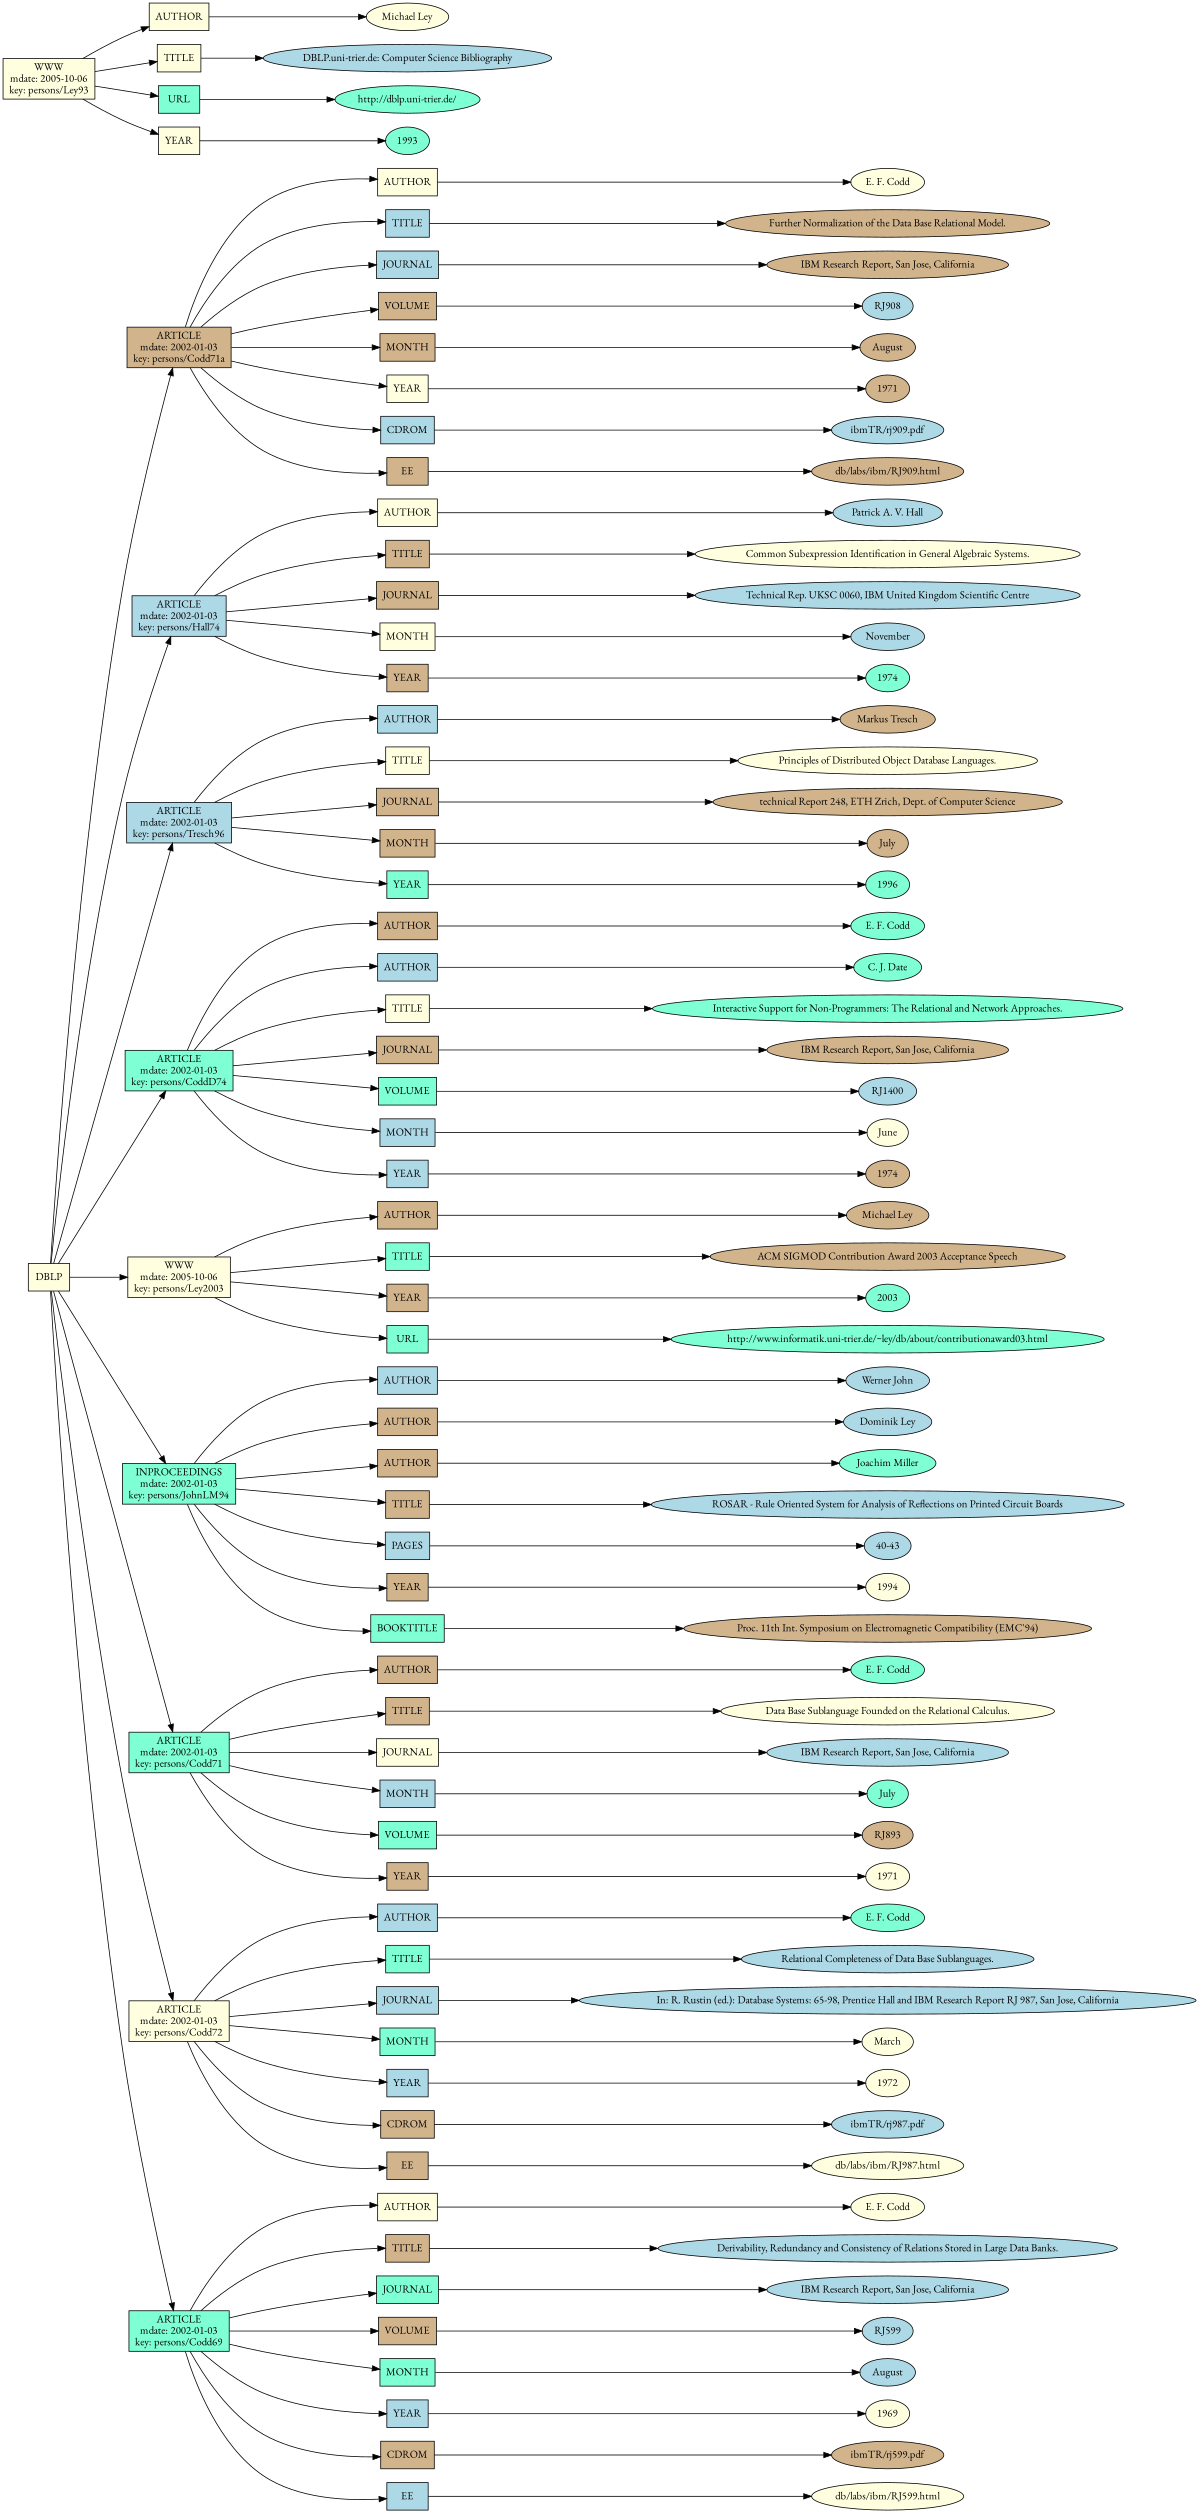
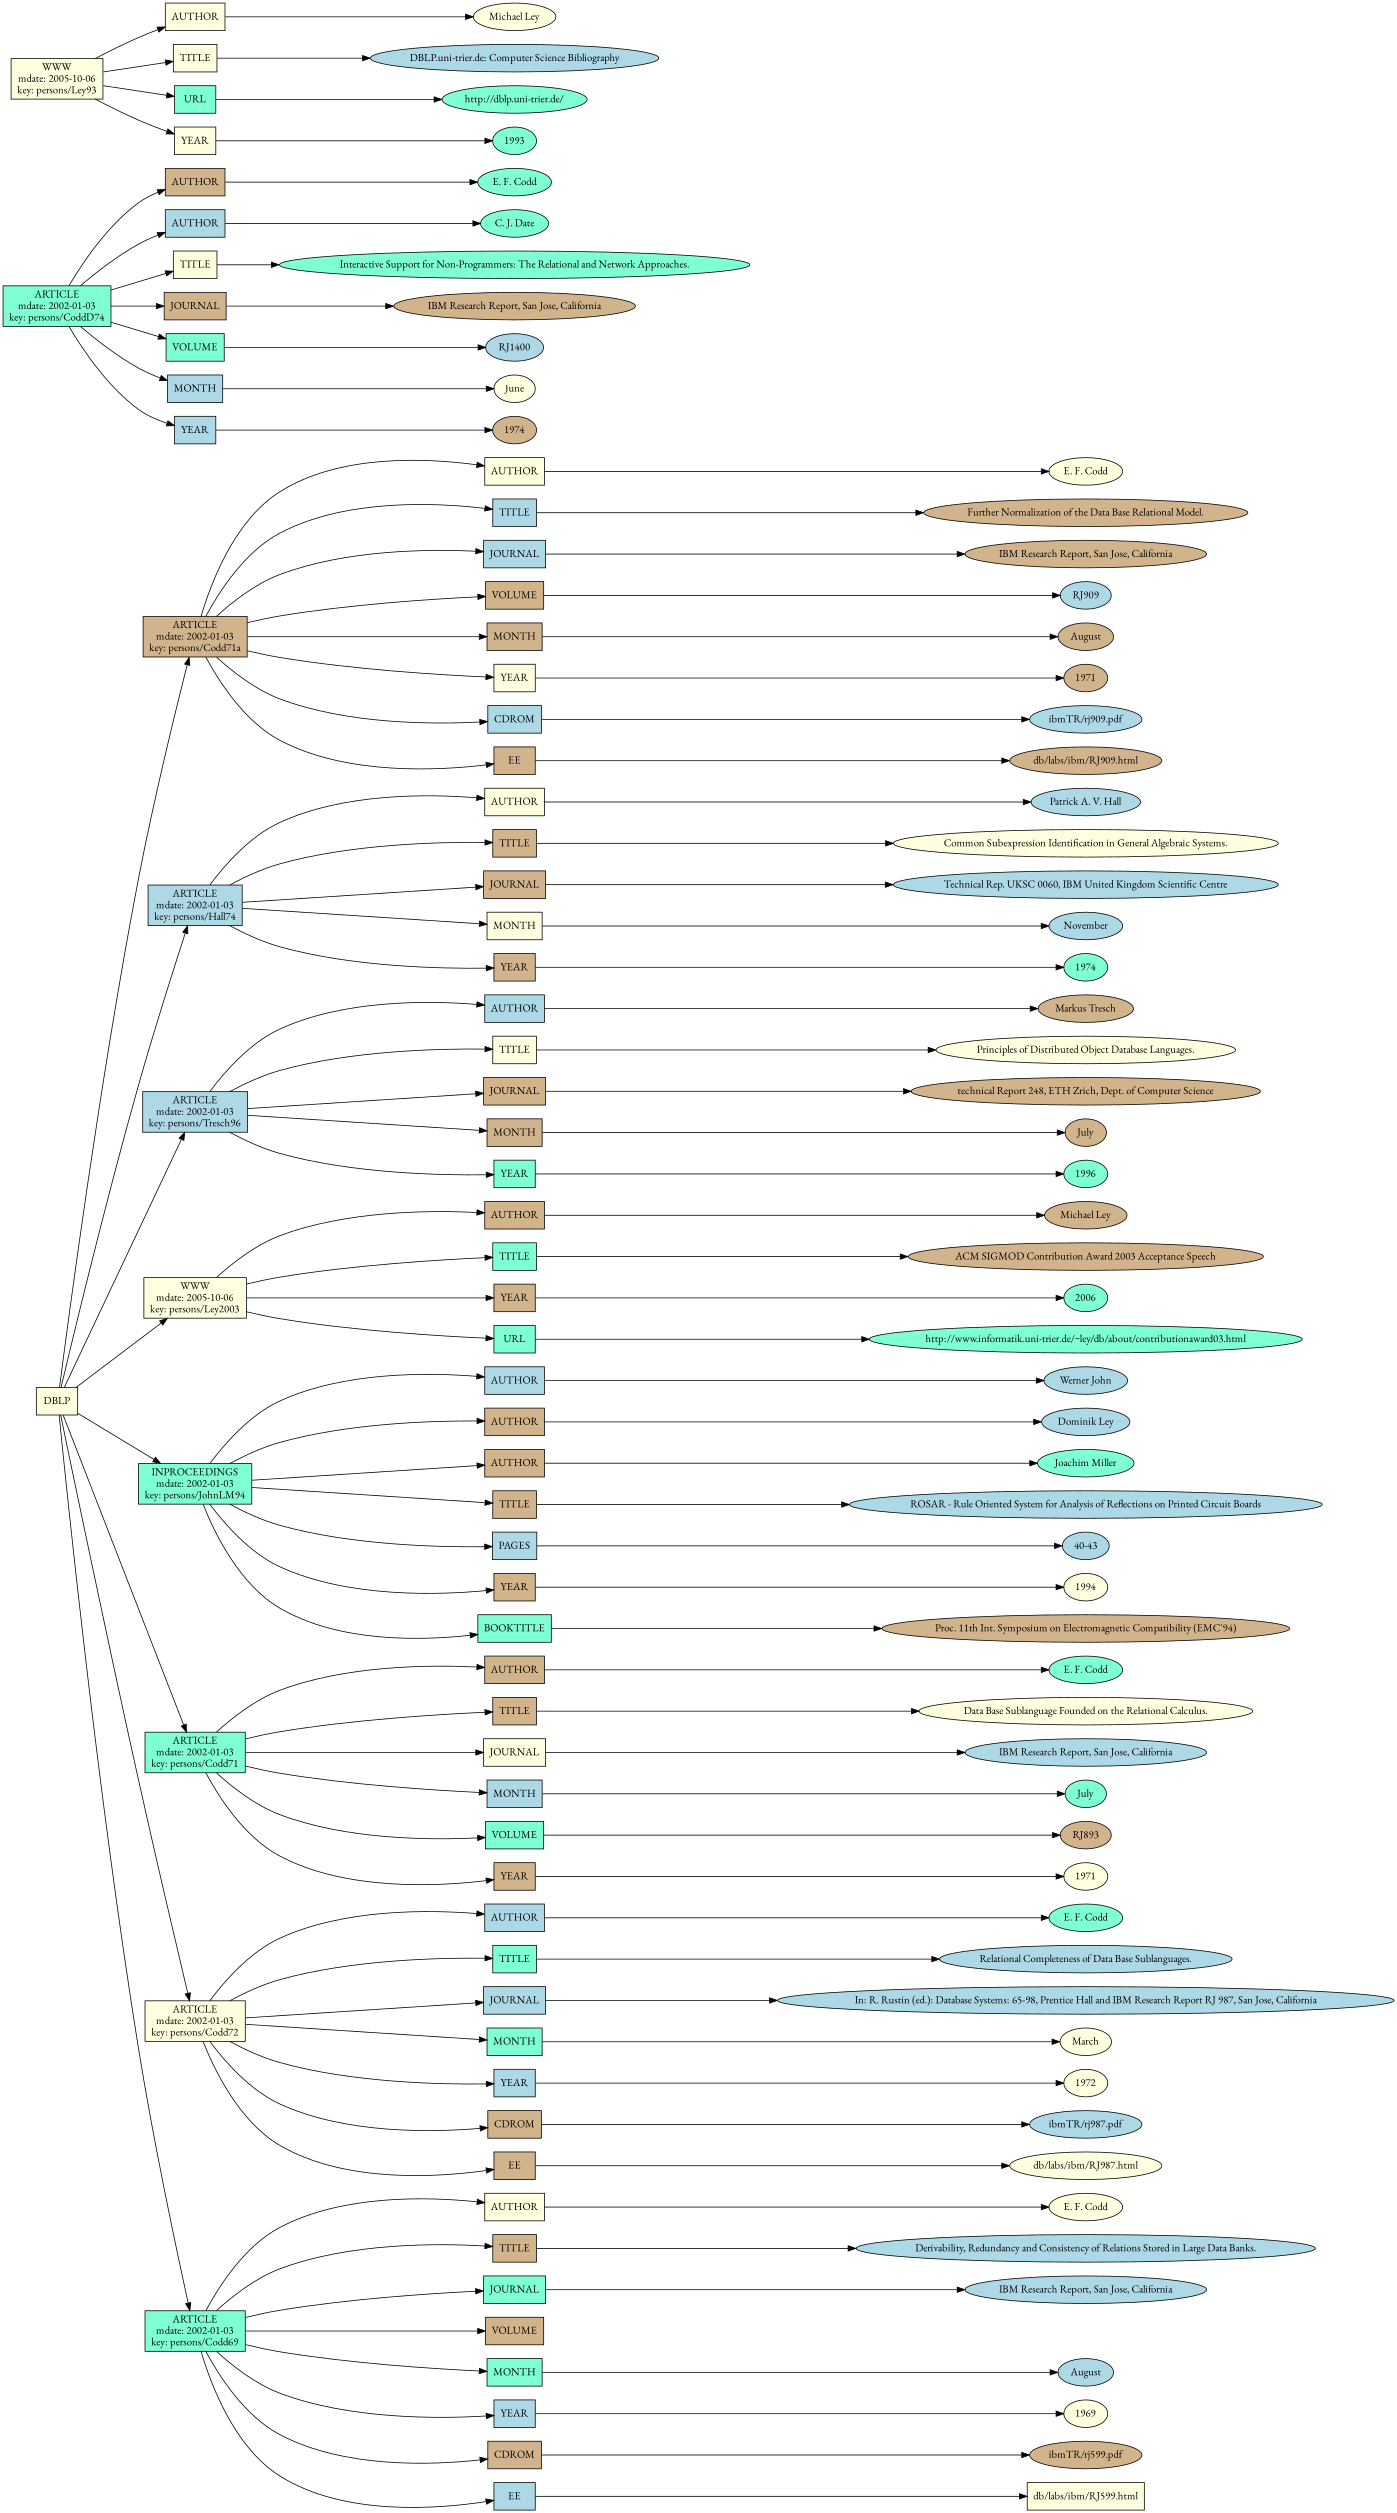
(888, 306) -> (1086, 595)
(110, 1180) -> none
(888, 1298) -> (1086, 1298)
(888, 2331) -> none
(888, 2496) -> (1086, 2496)
